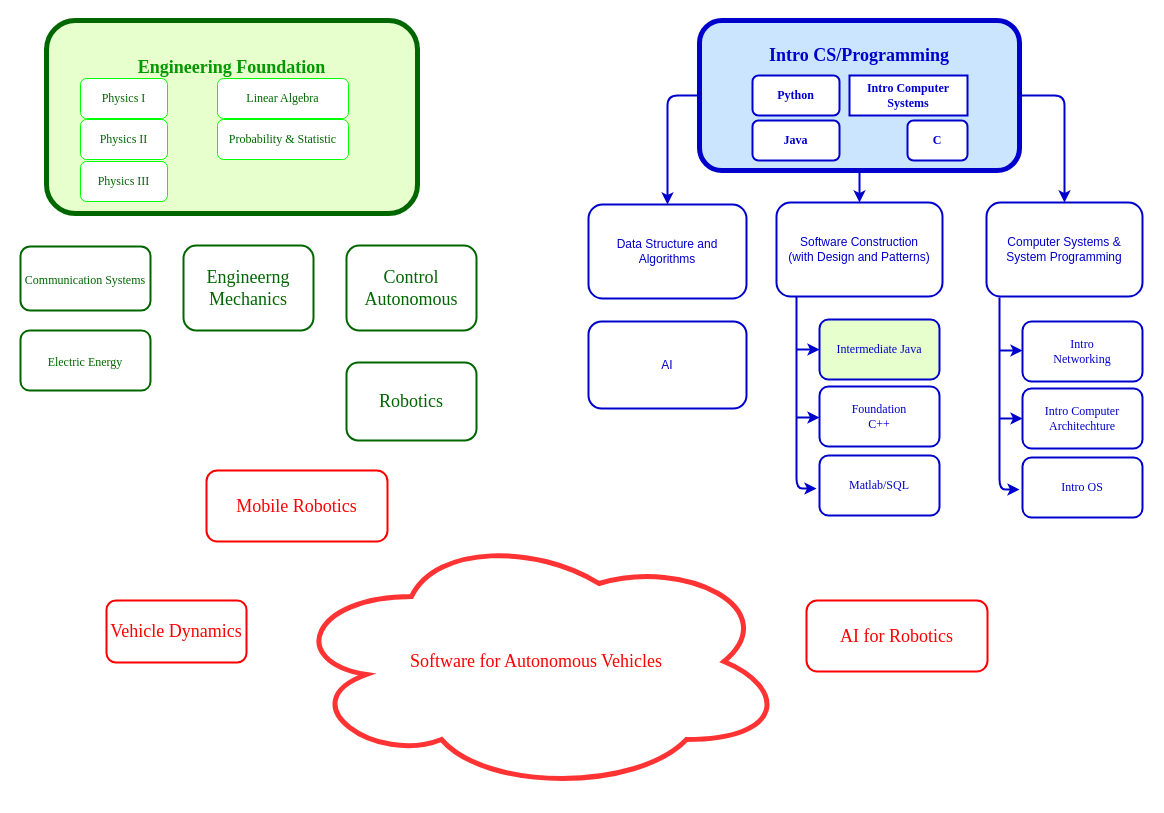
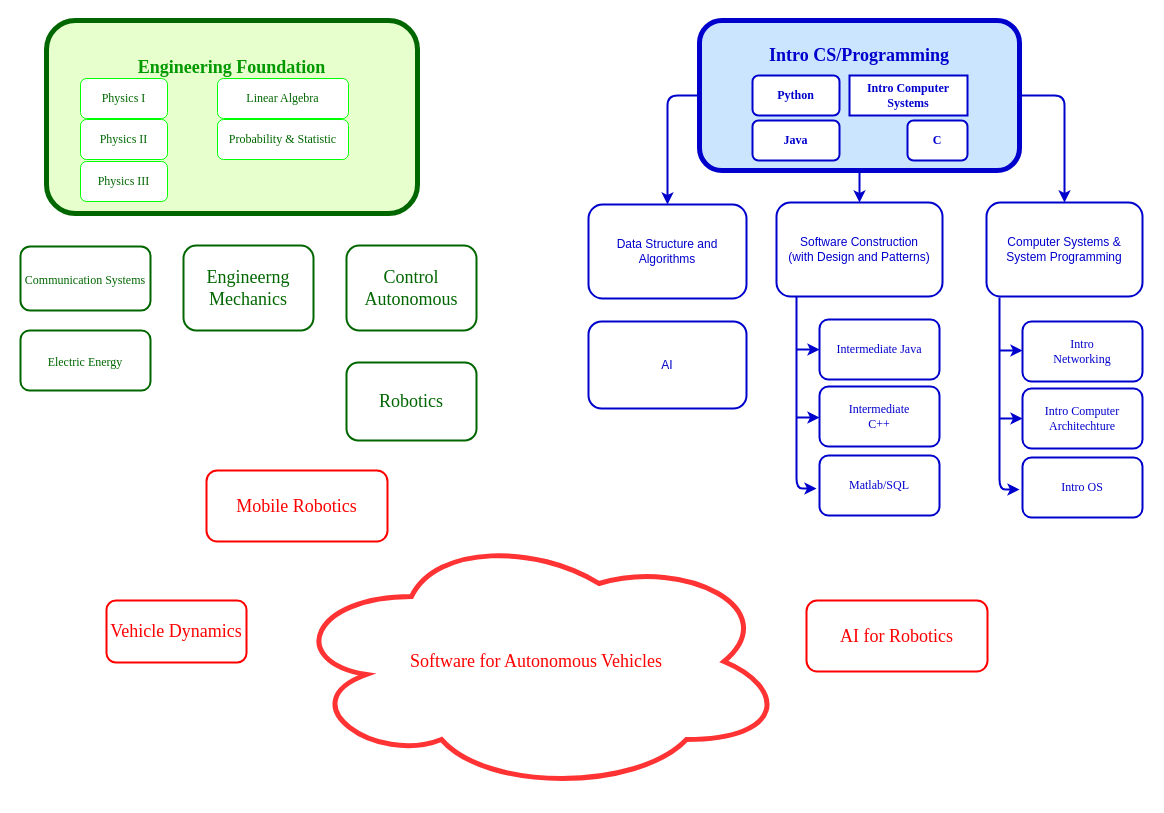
(880, 350) -> (880, 350)
(880, 417) -> (880, 417)
